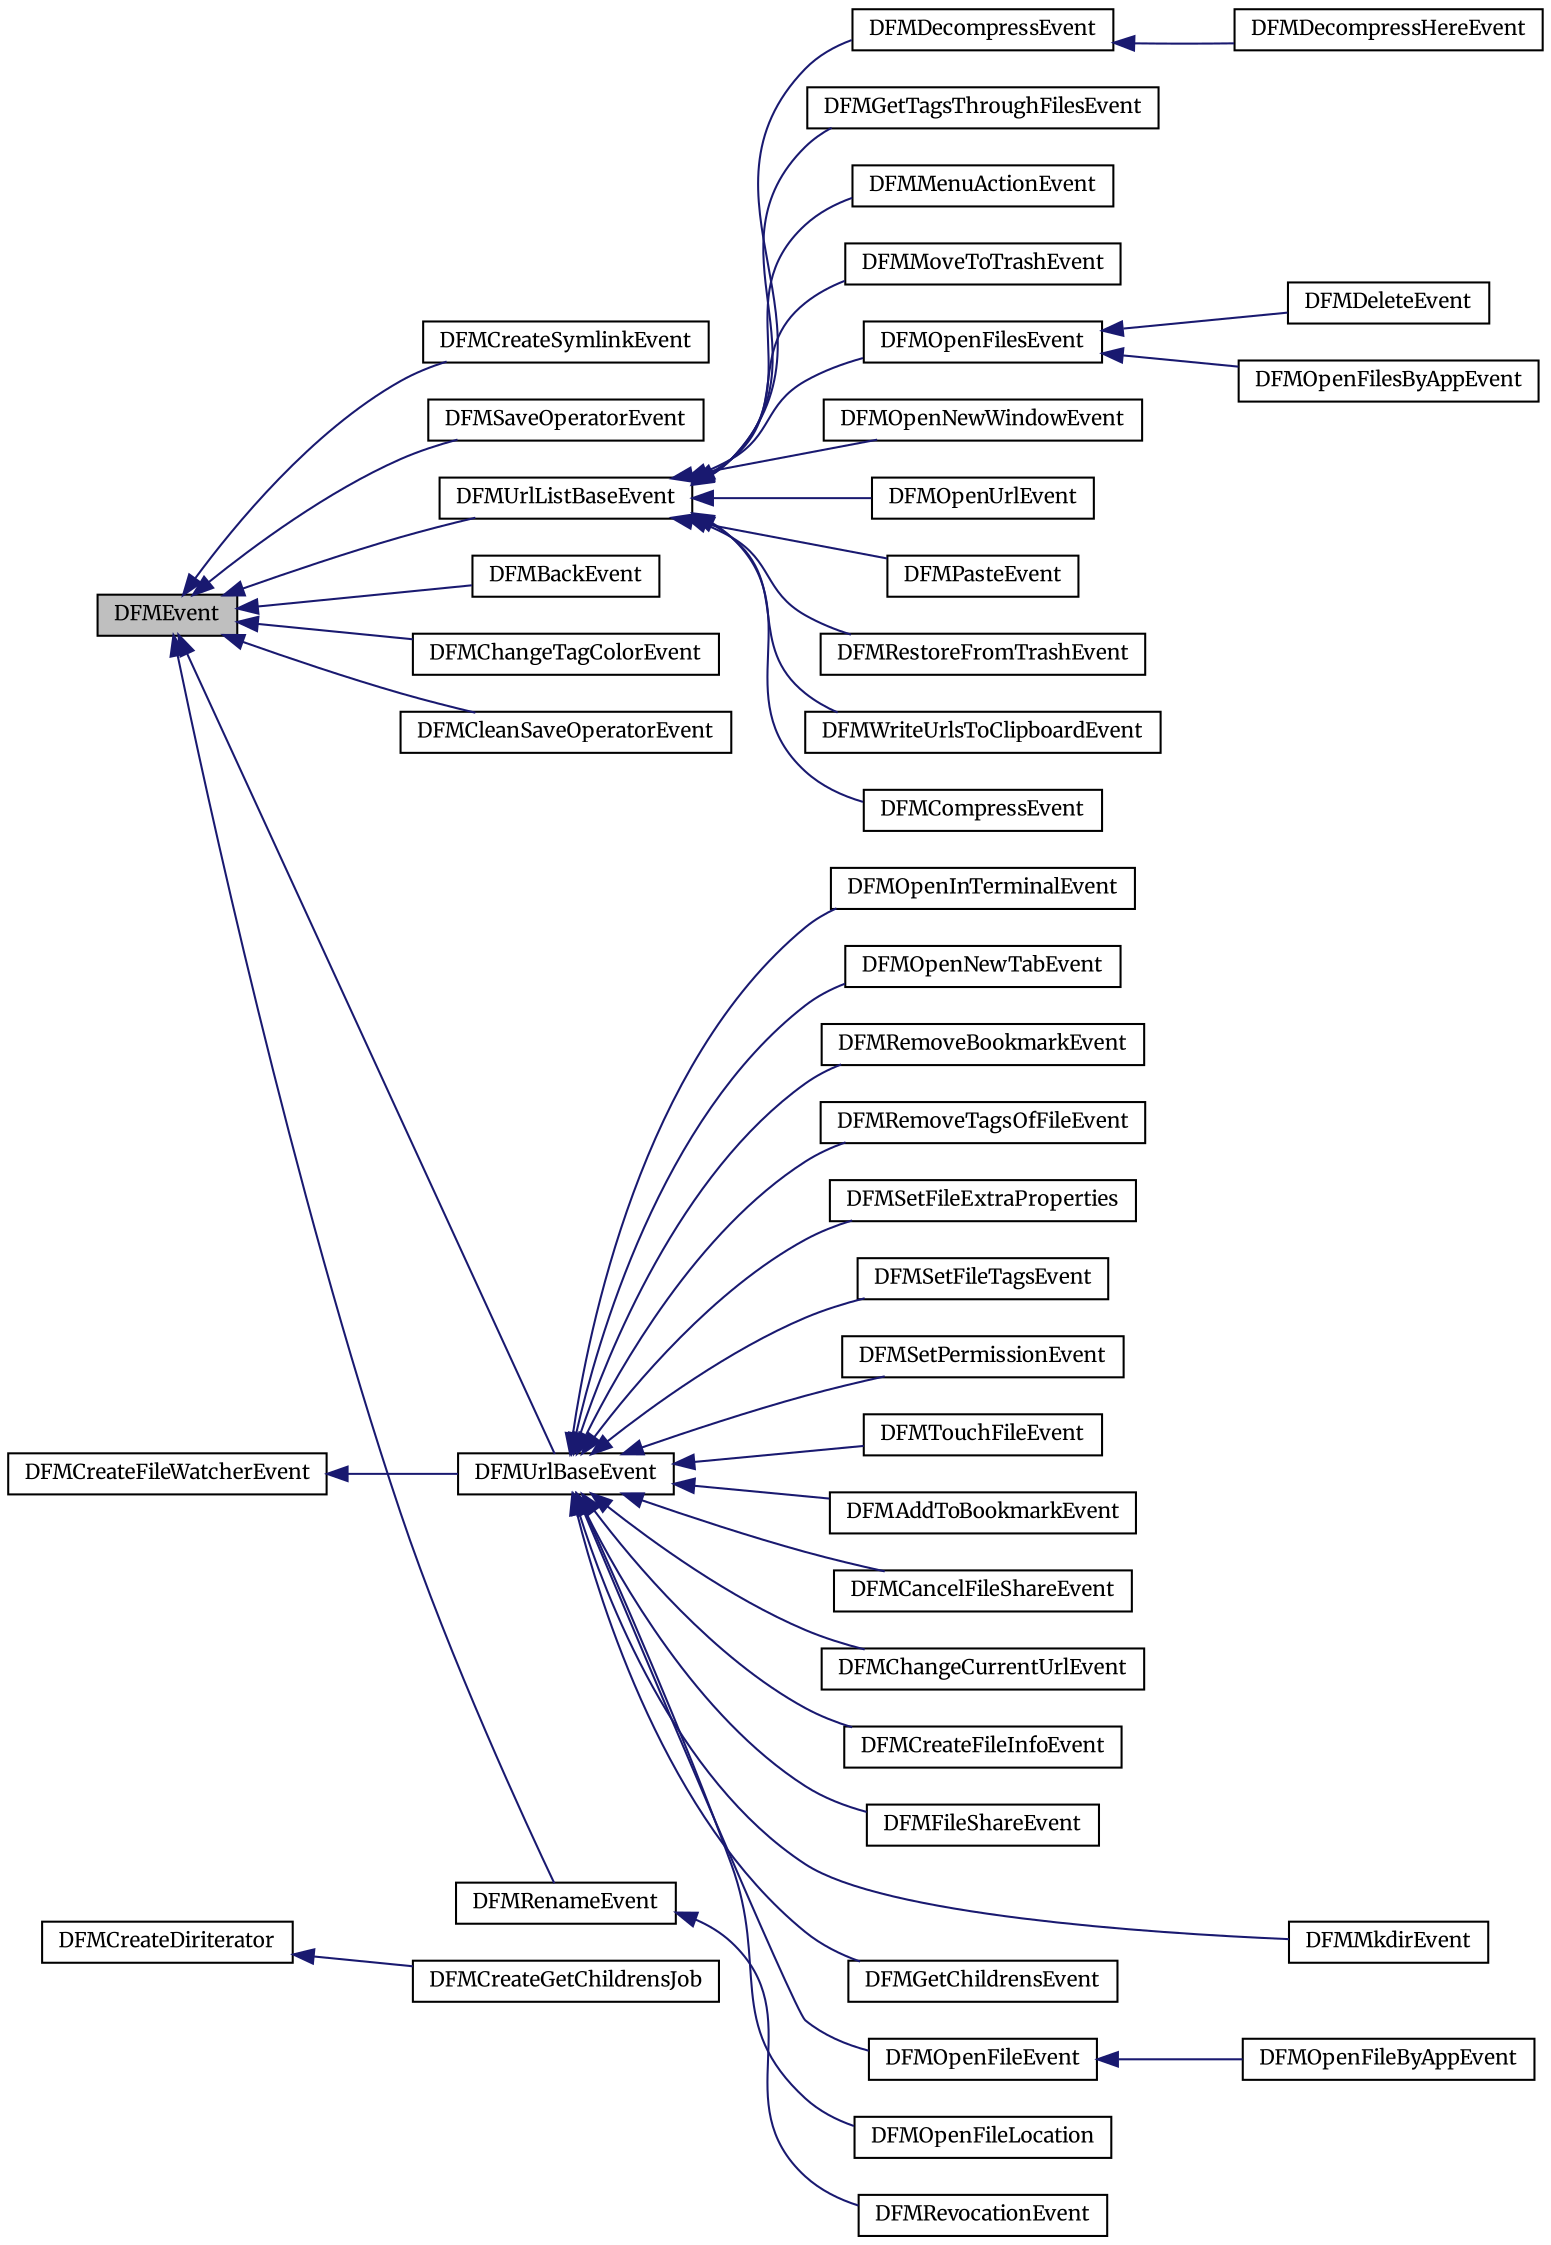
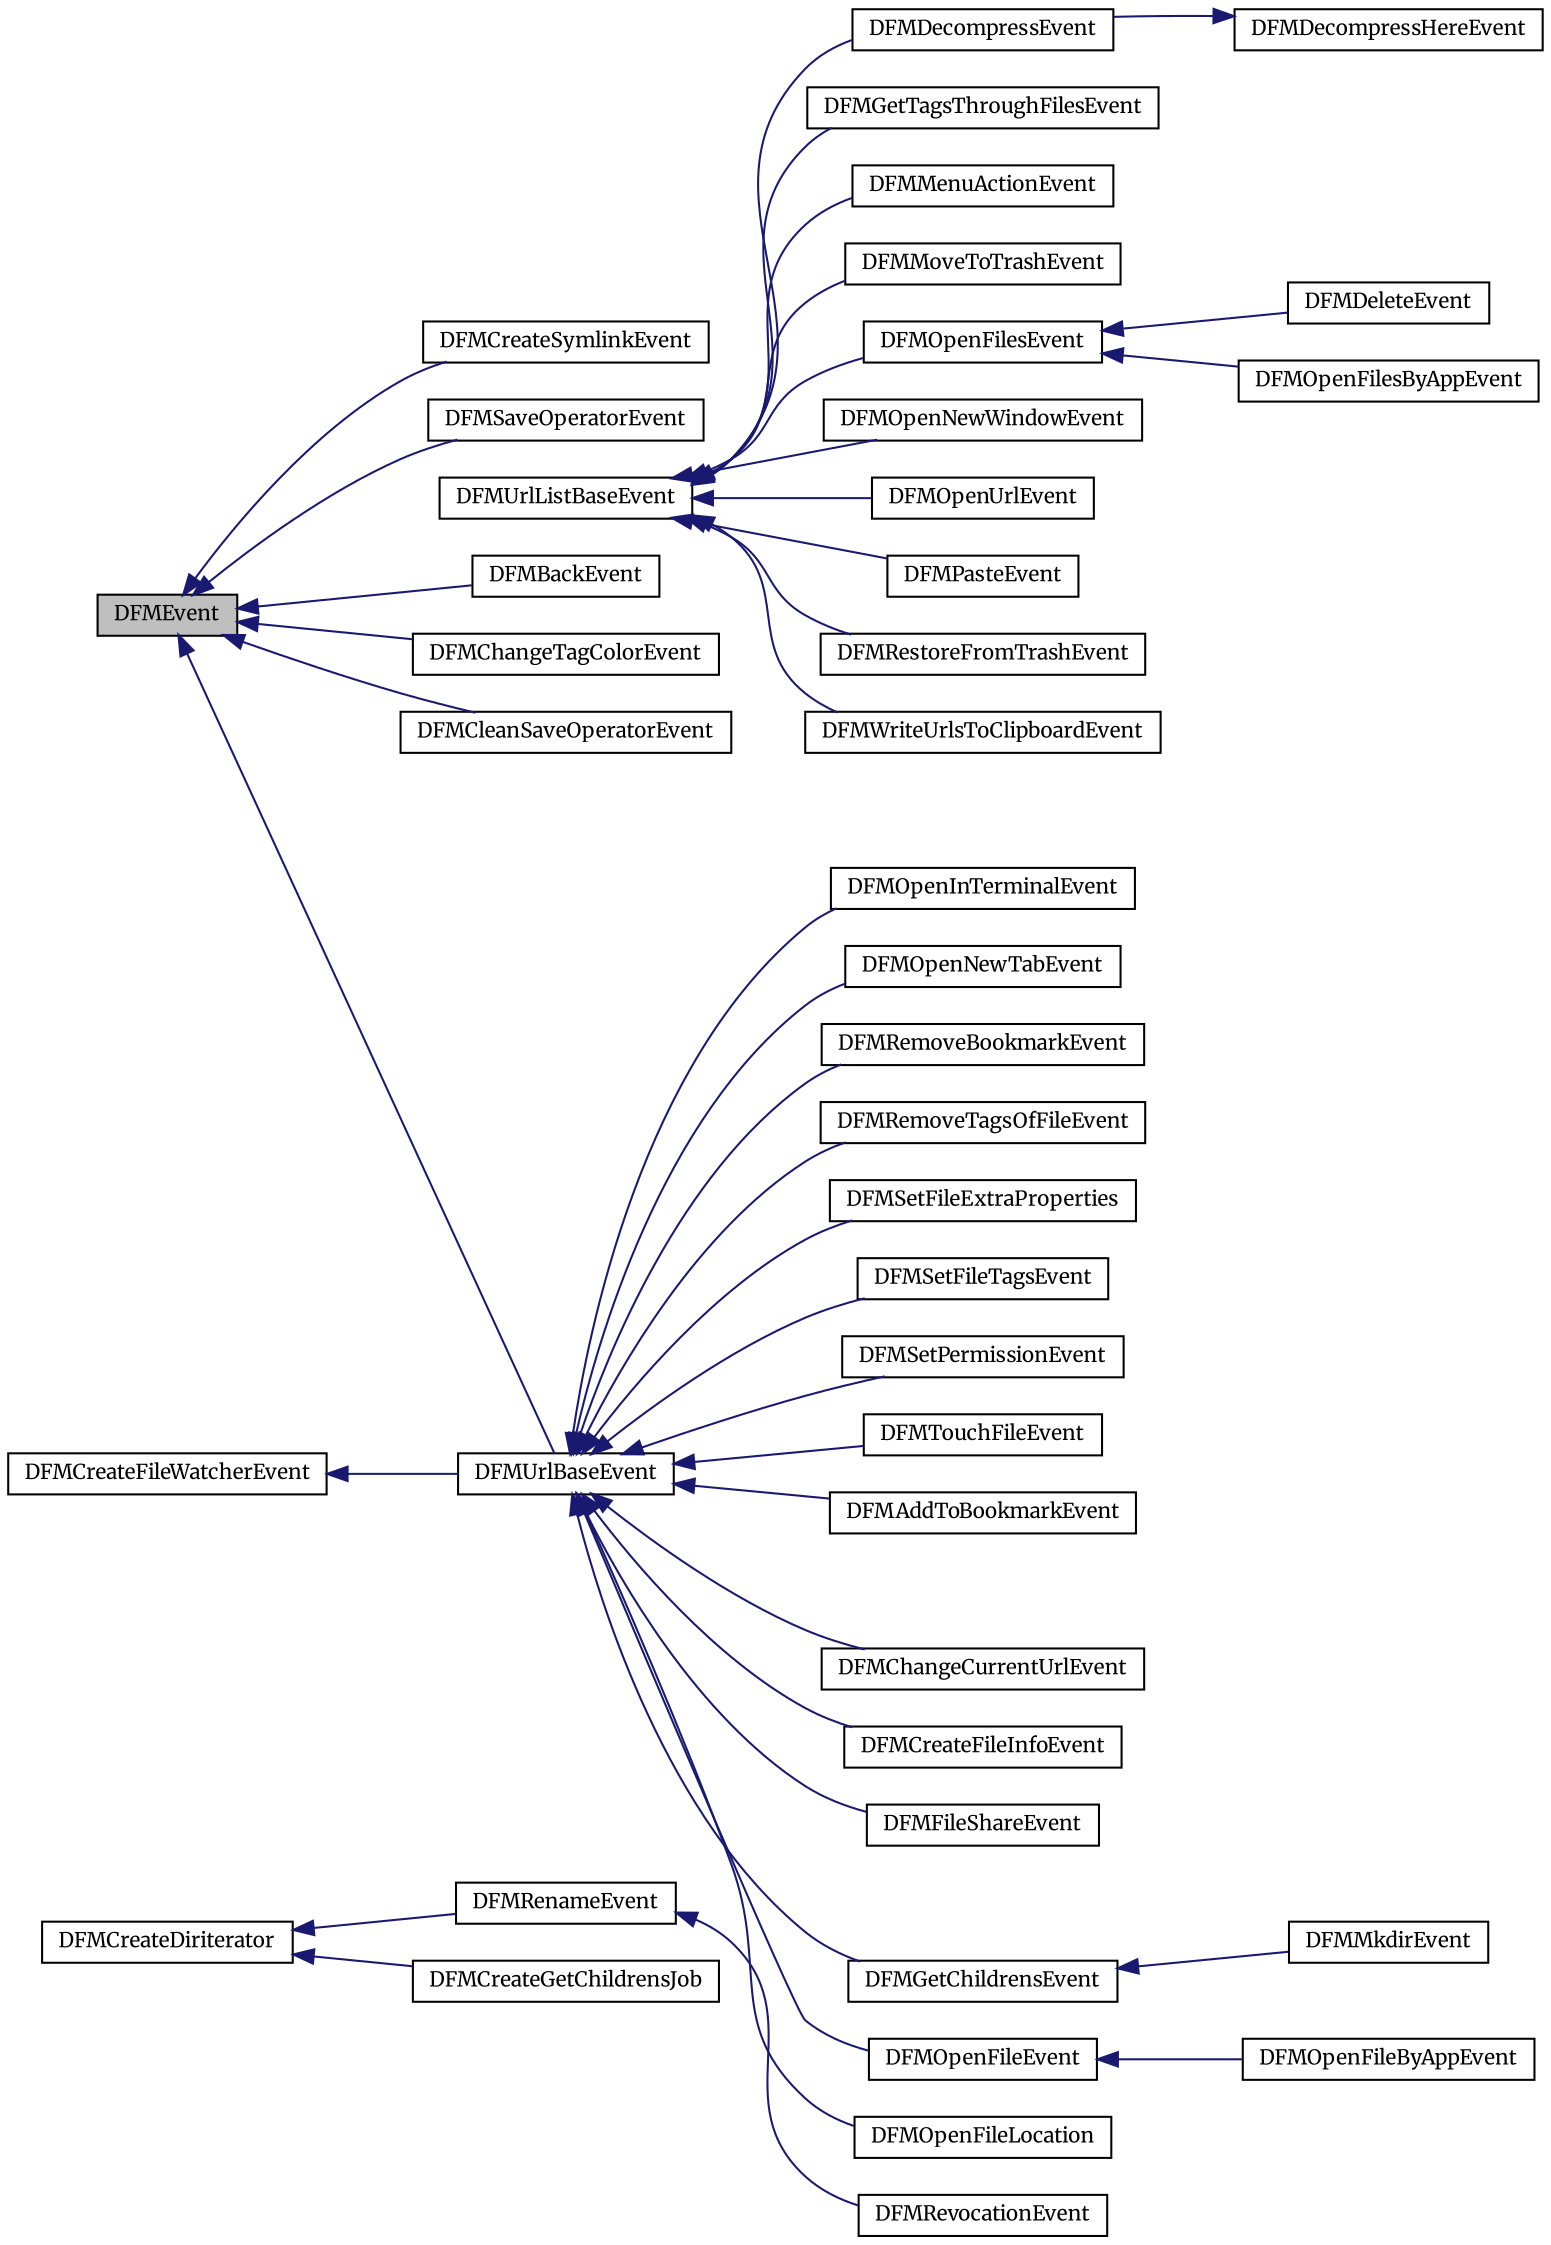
(1184, 44) -> (1164, 16)
(358, 550) -> none
(983, 810) -> none
(330, 1281) -> (385, 1921)
(983, 1591) -> none
(836, 1879) -> (1213, 1959)
